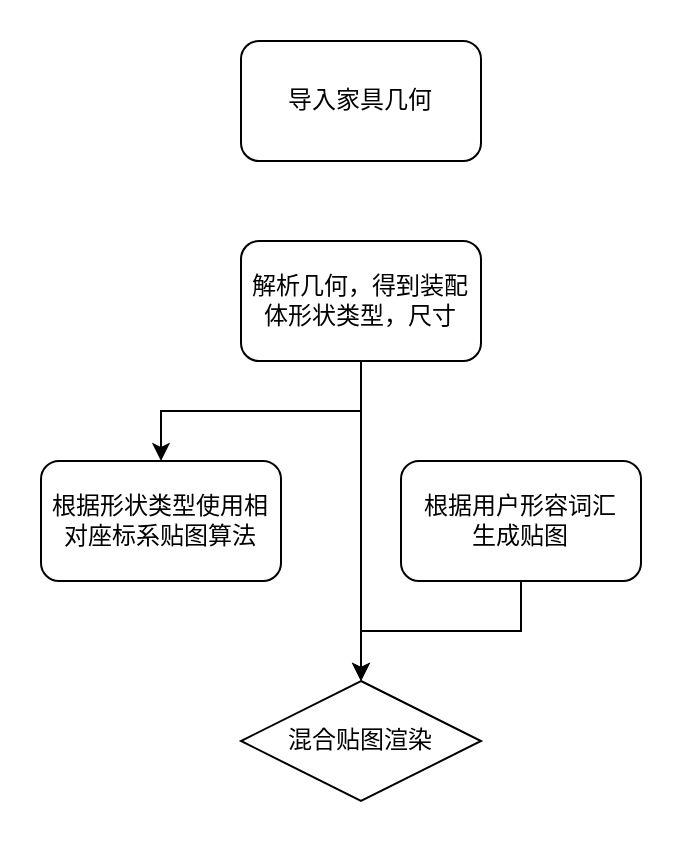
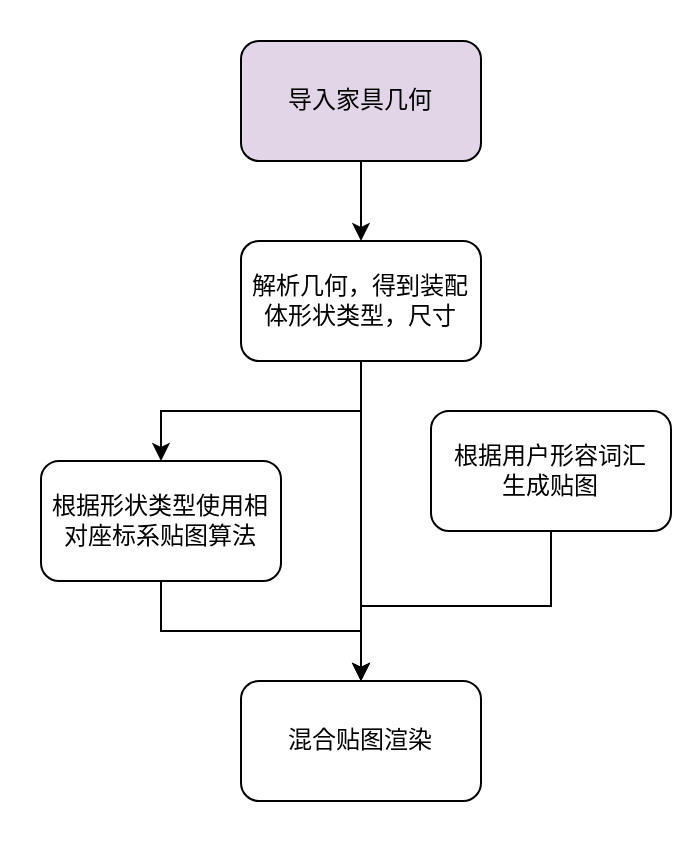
(361, 101) -> (361, 101)
none -> (361, 194)
(521, 521) -> (551, 471)
none -> (234, 631)
(361, 741) -> (361, 741)
